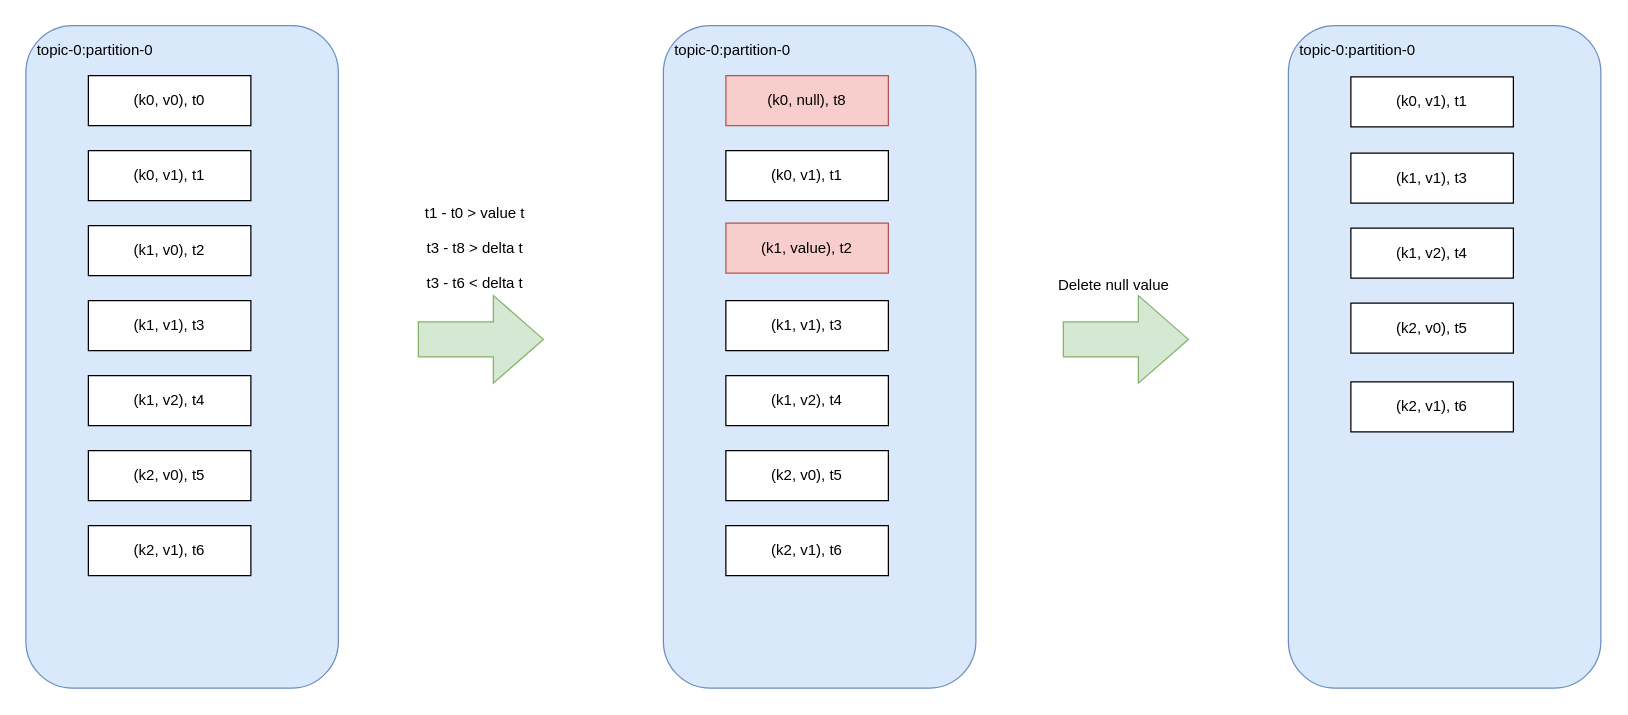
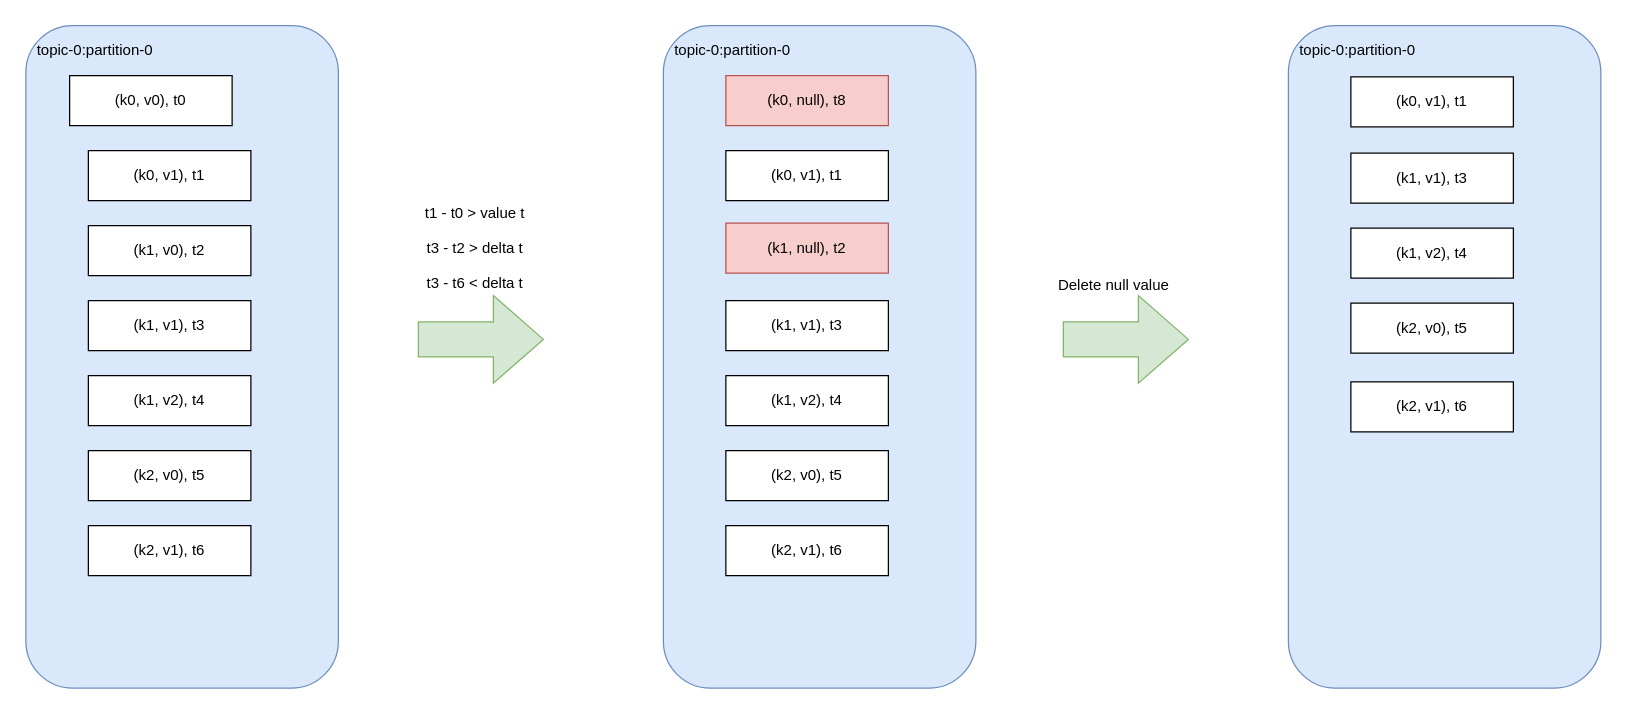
(169, 101) -> (151, 101)
(475, 248) -> (475, 248)
(807, 248) -> (807, 248)
